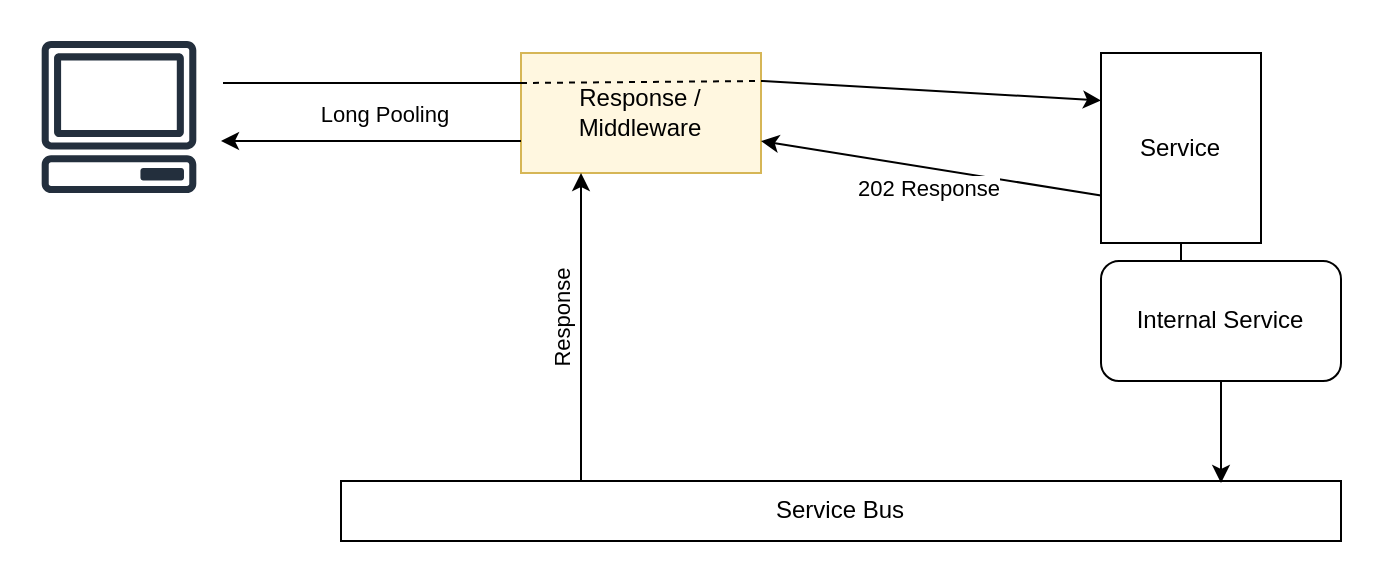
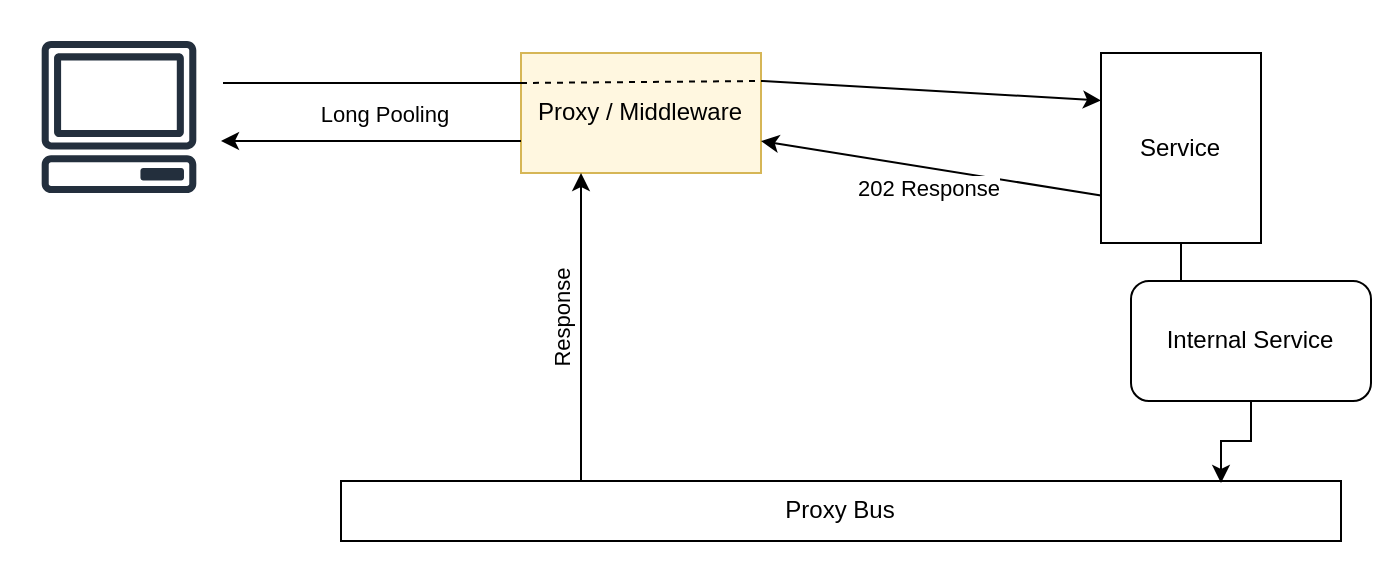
(641, 113) -> (641, 113)
(1221, 321) -> (1251, 341)
(841, 511) -> (841, 511)
